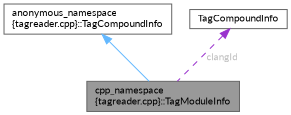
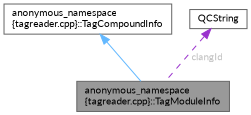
(238, 19) -> (218, 19)
(163, 96) -> (153, 96)
